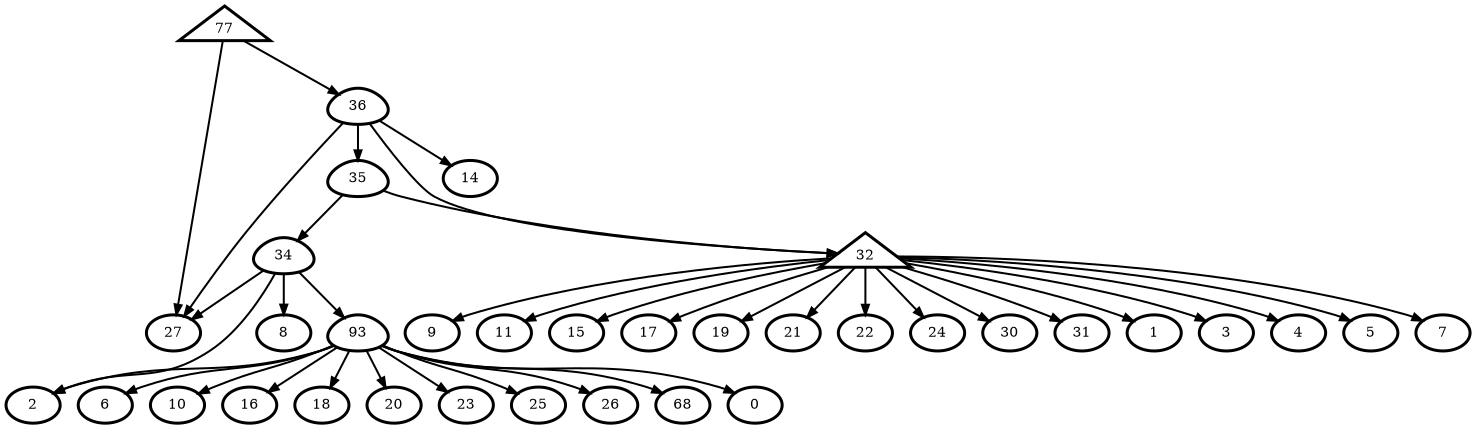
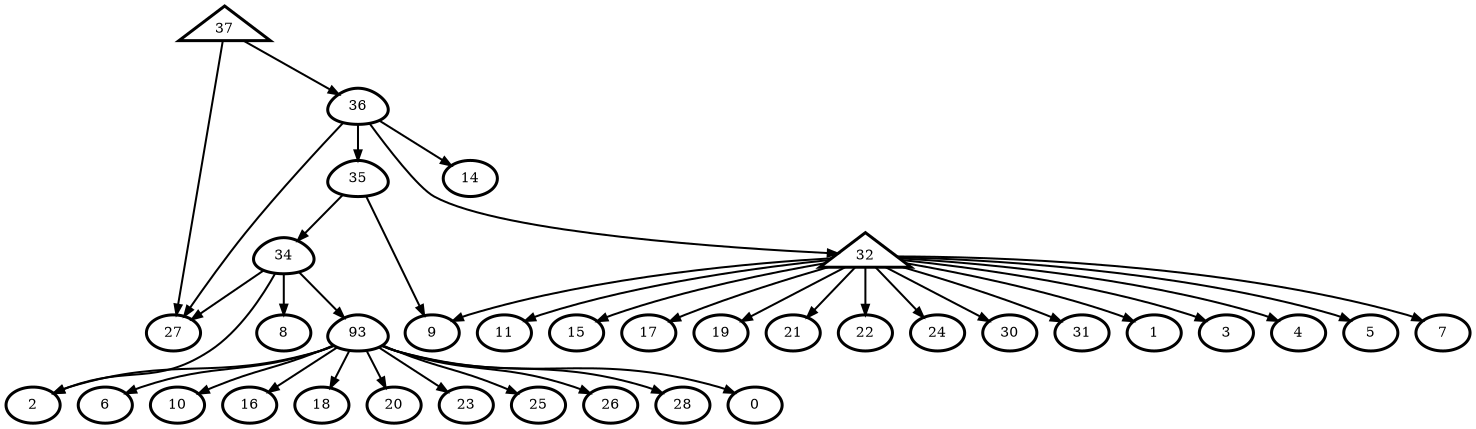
(225, 29) -> (225, 29)
(603, 233) -> (393, 251)
(683, 405) -> (683, 405)
